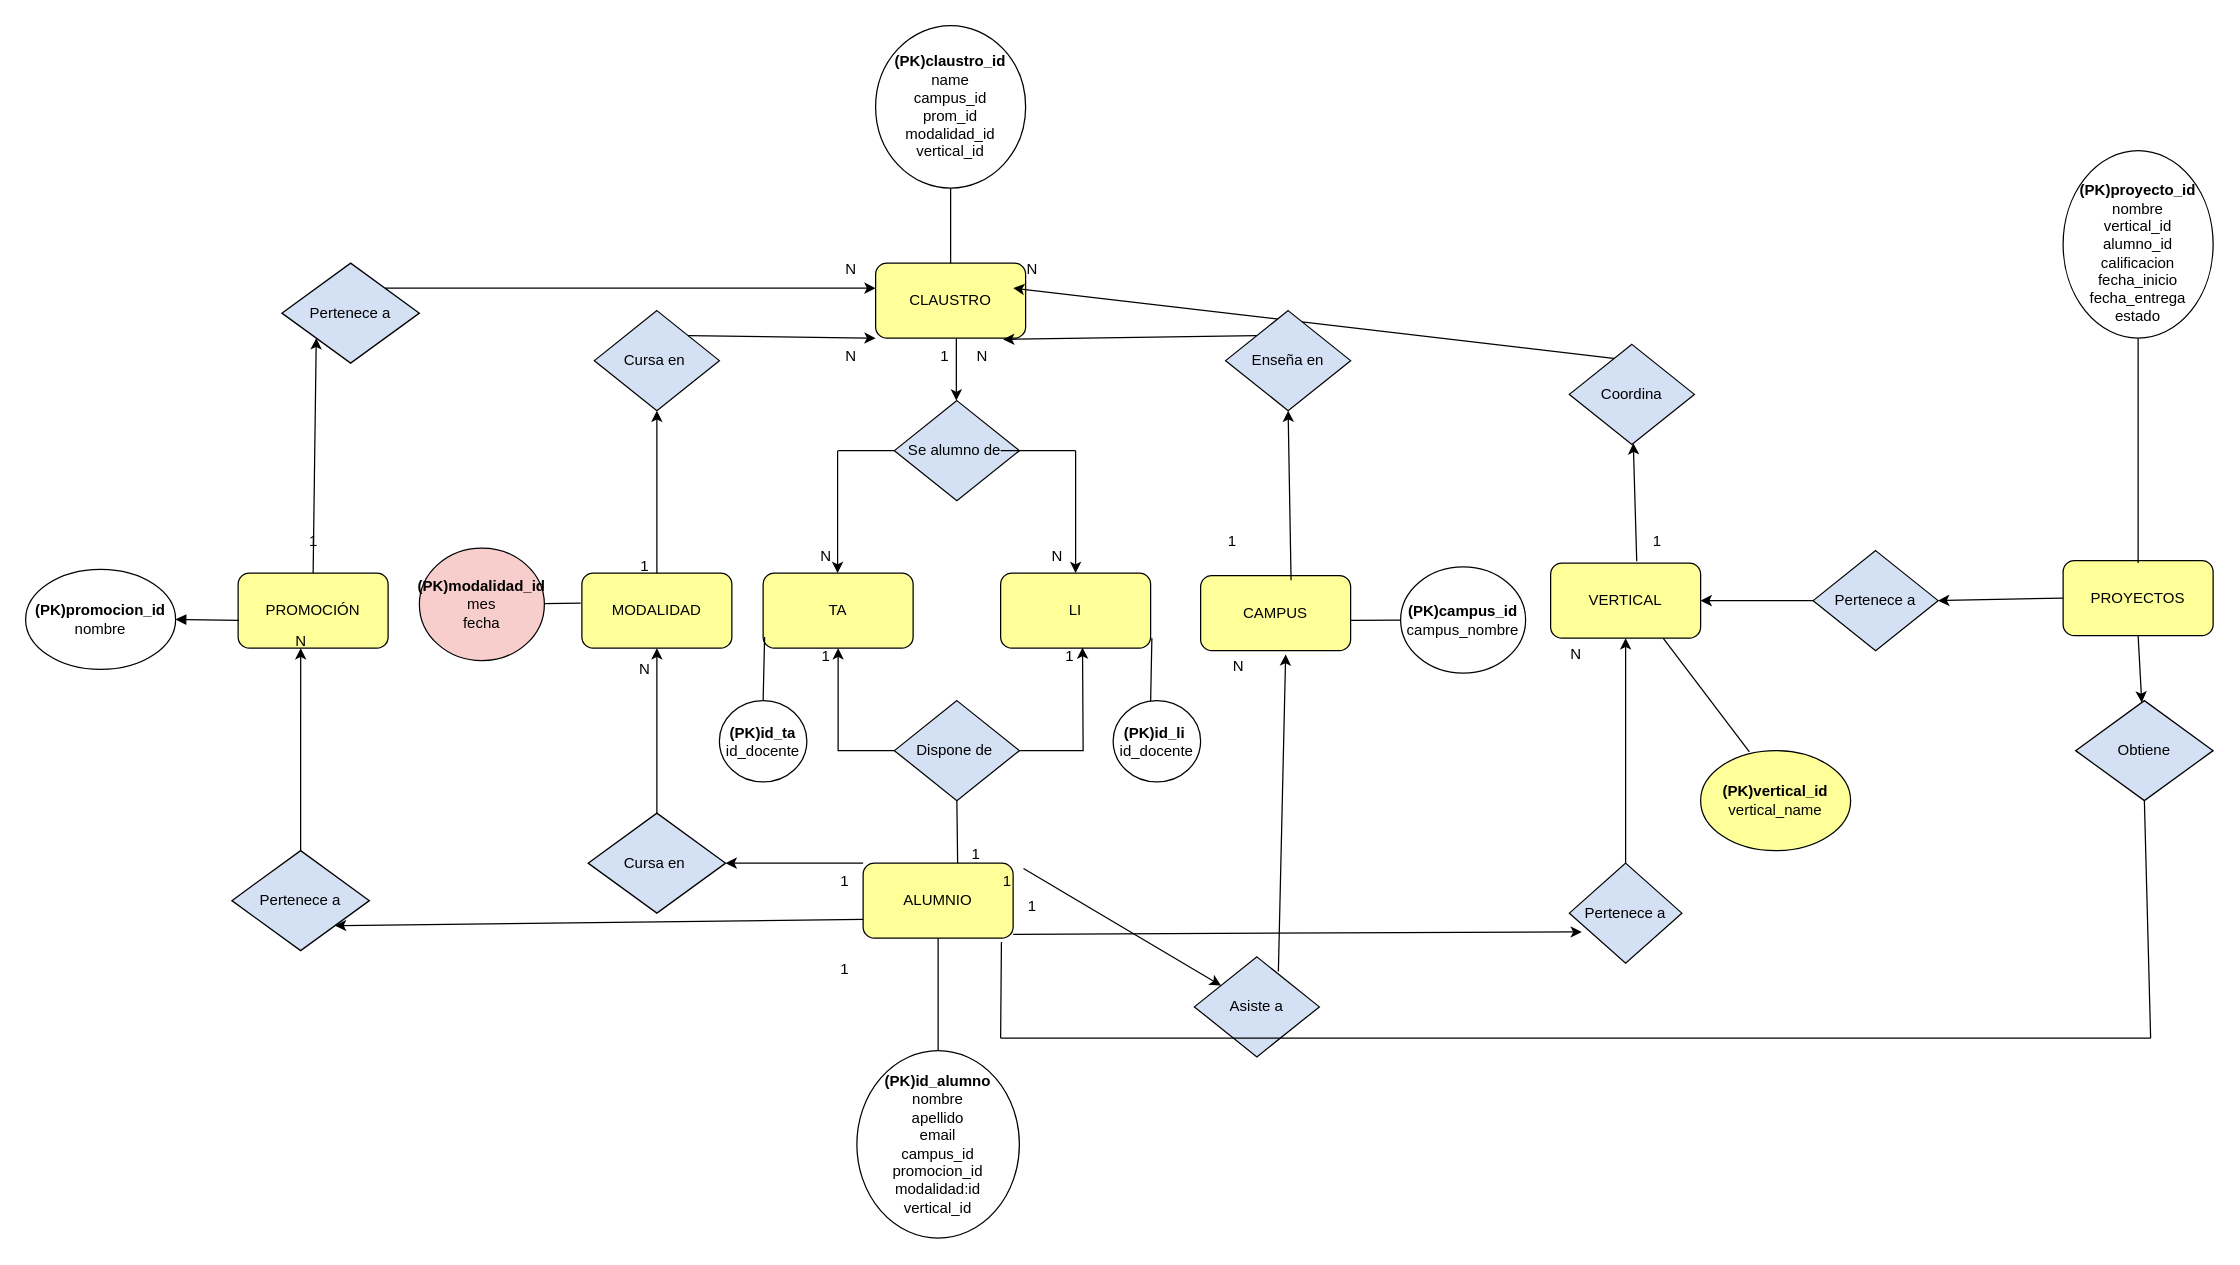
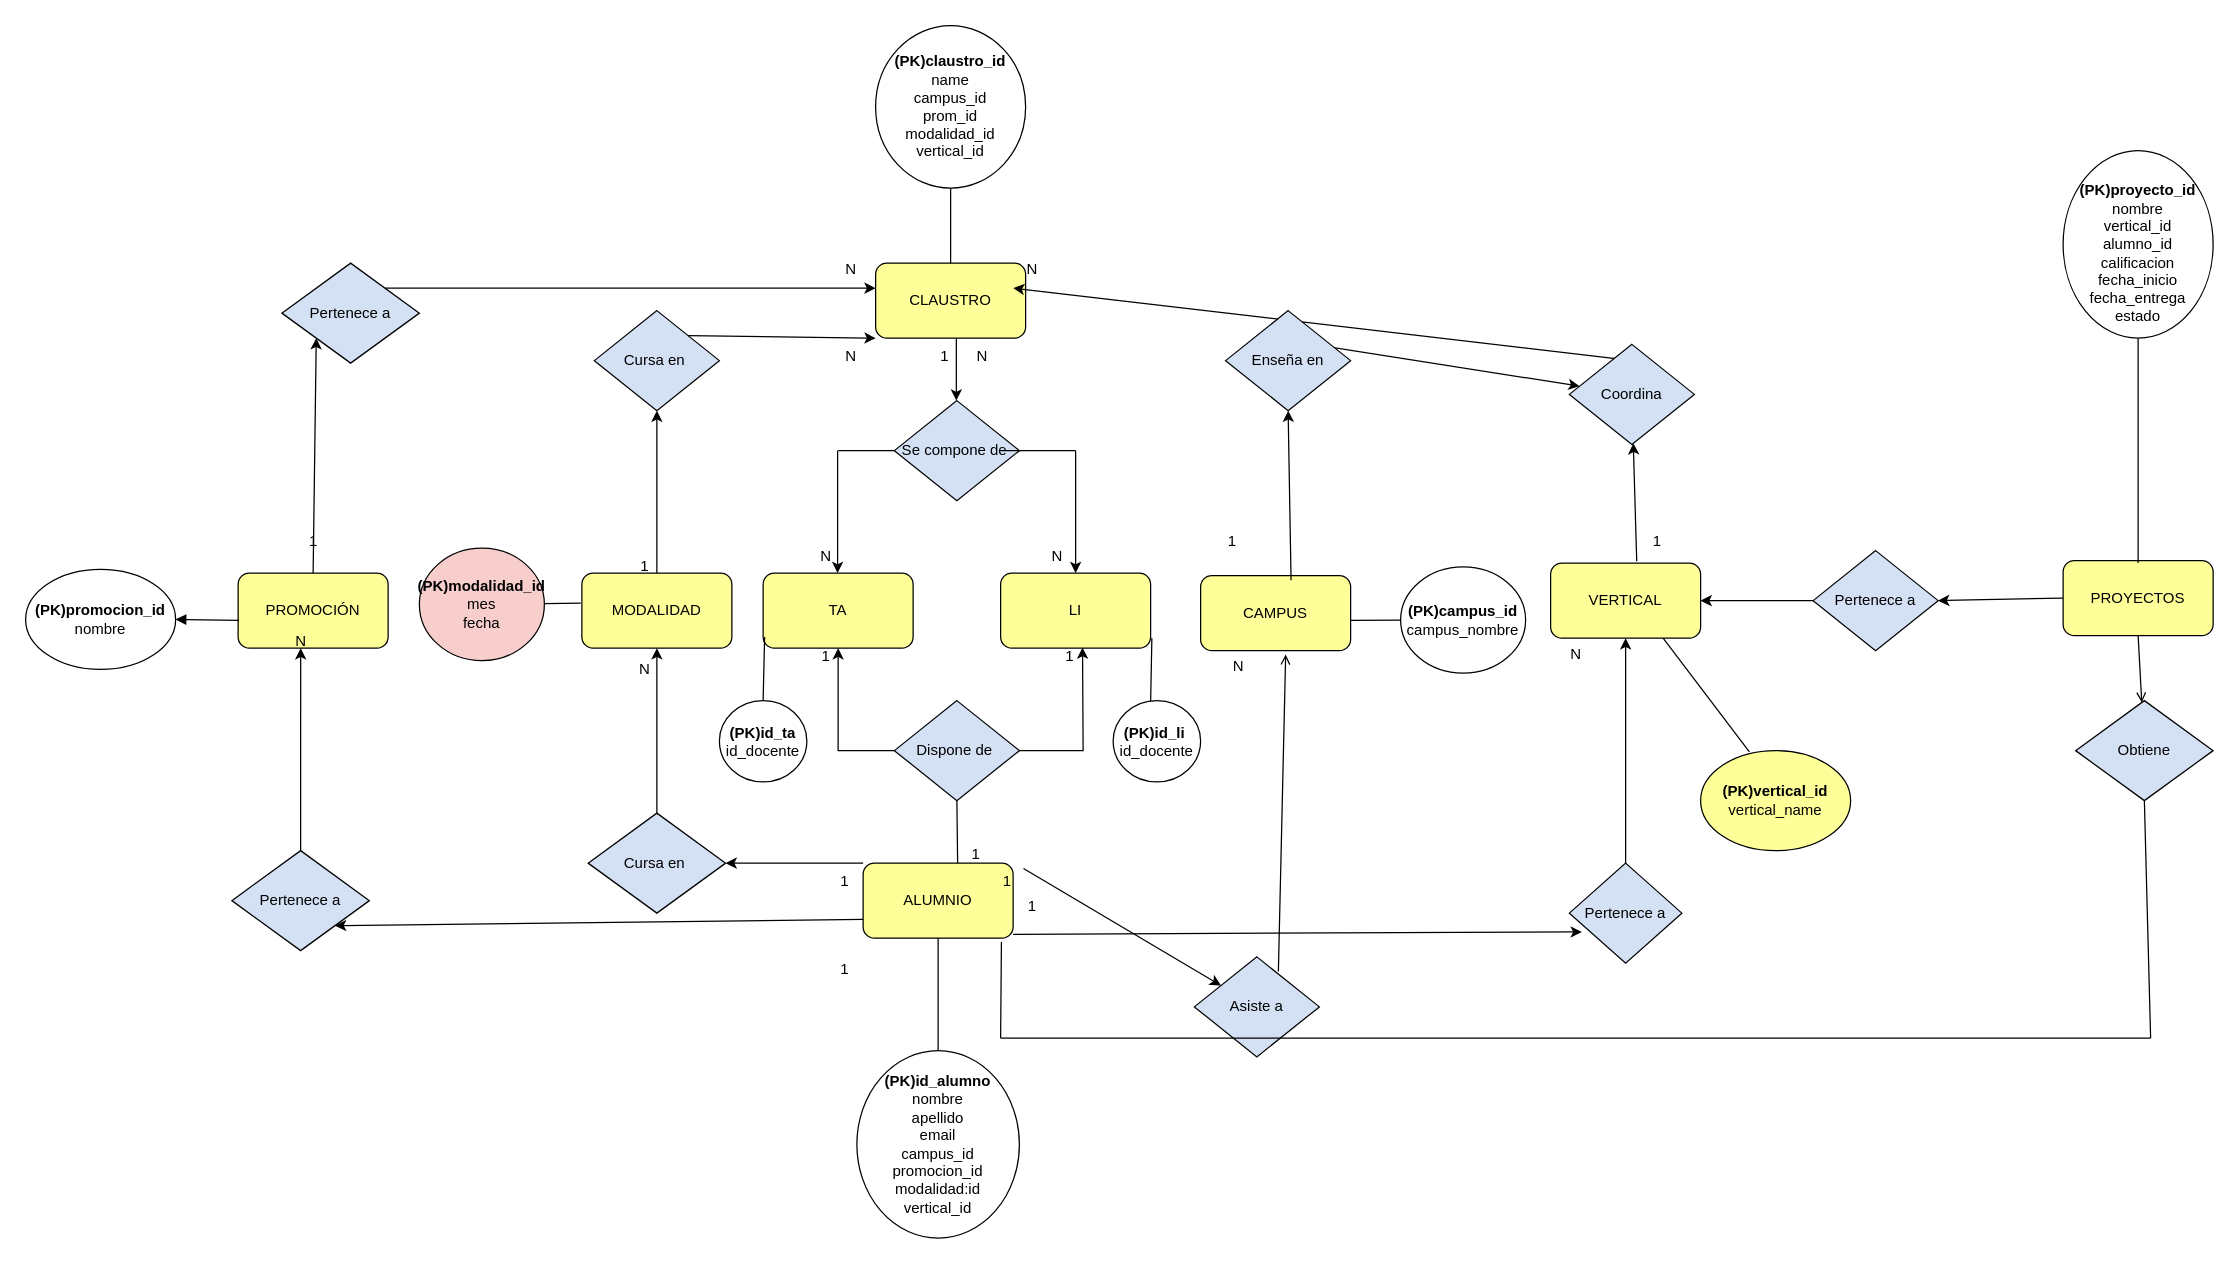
(1134, 337) -> (1452, 366)
(957, 451) -> (957, 451)
(1285, 664) -> (1286, 661)
(2141, 693) -> (2141, 695)
